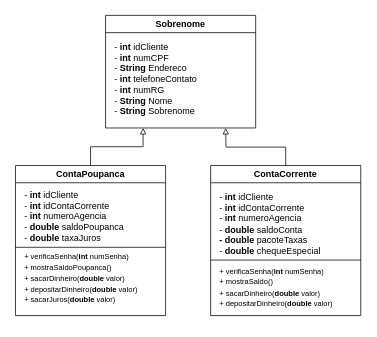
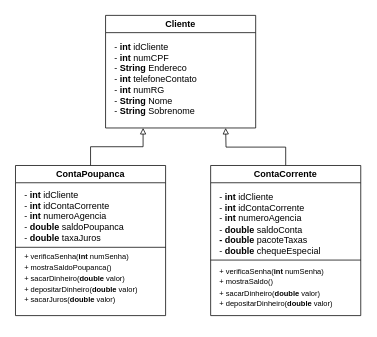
(180, 24) -> (180, 24)
